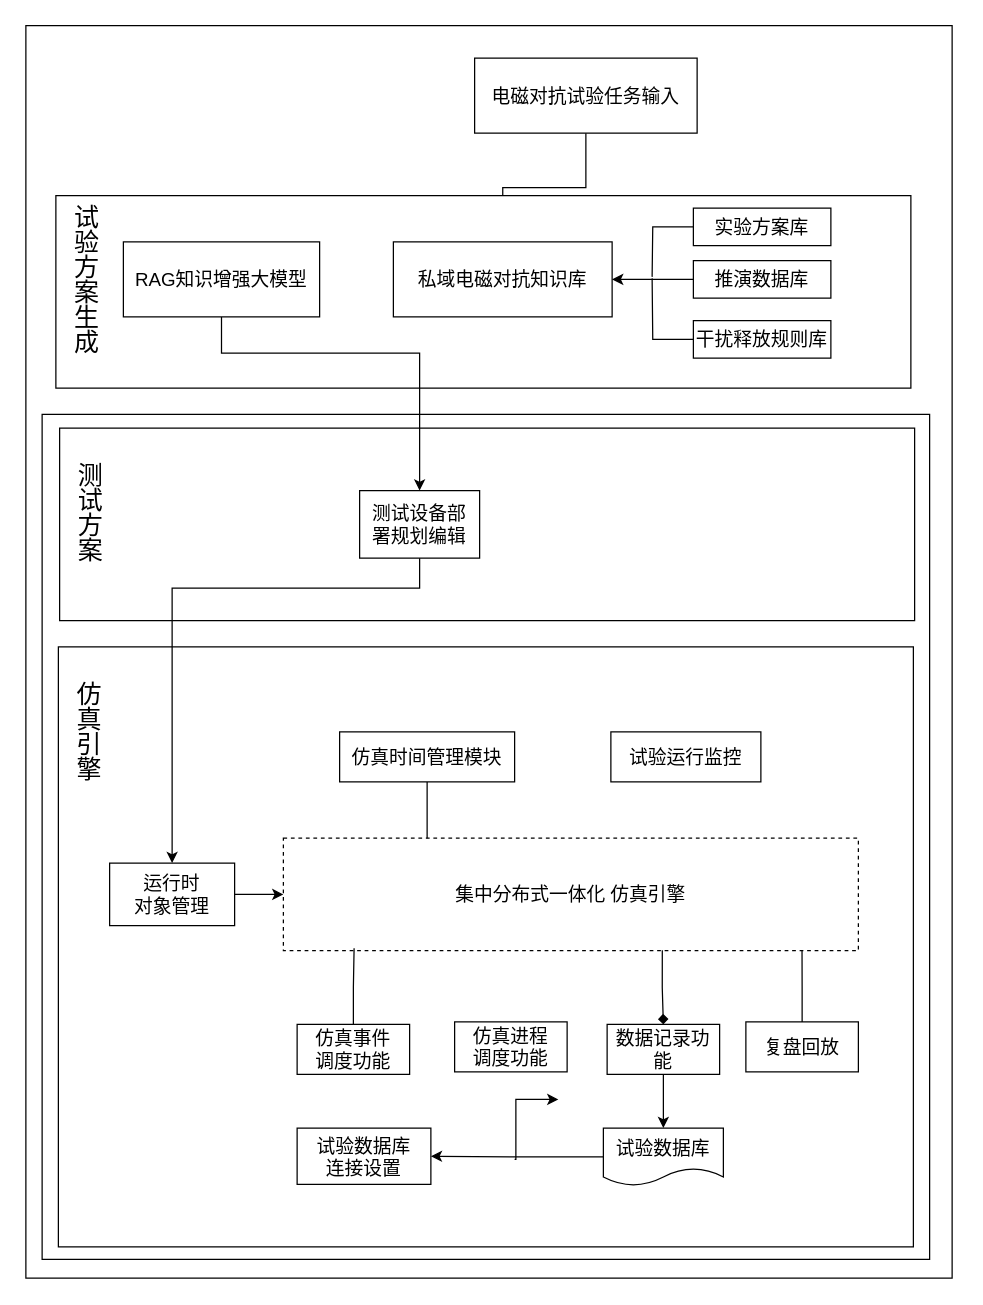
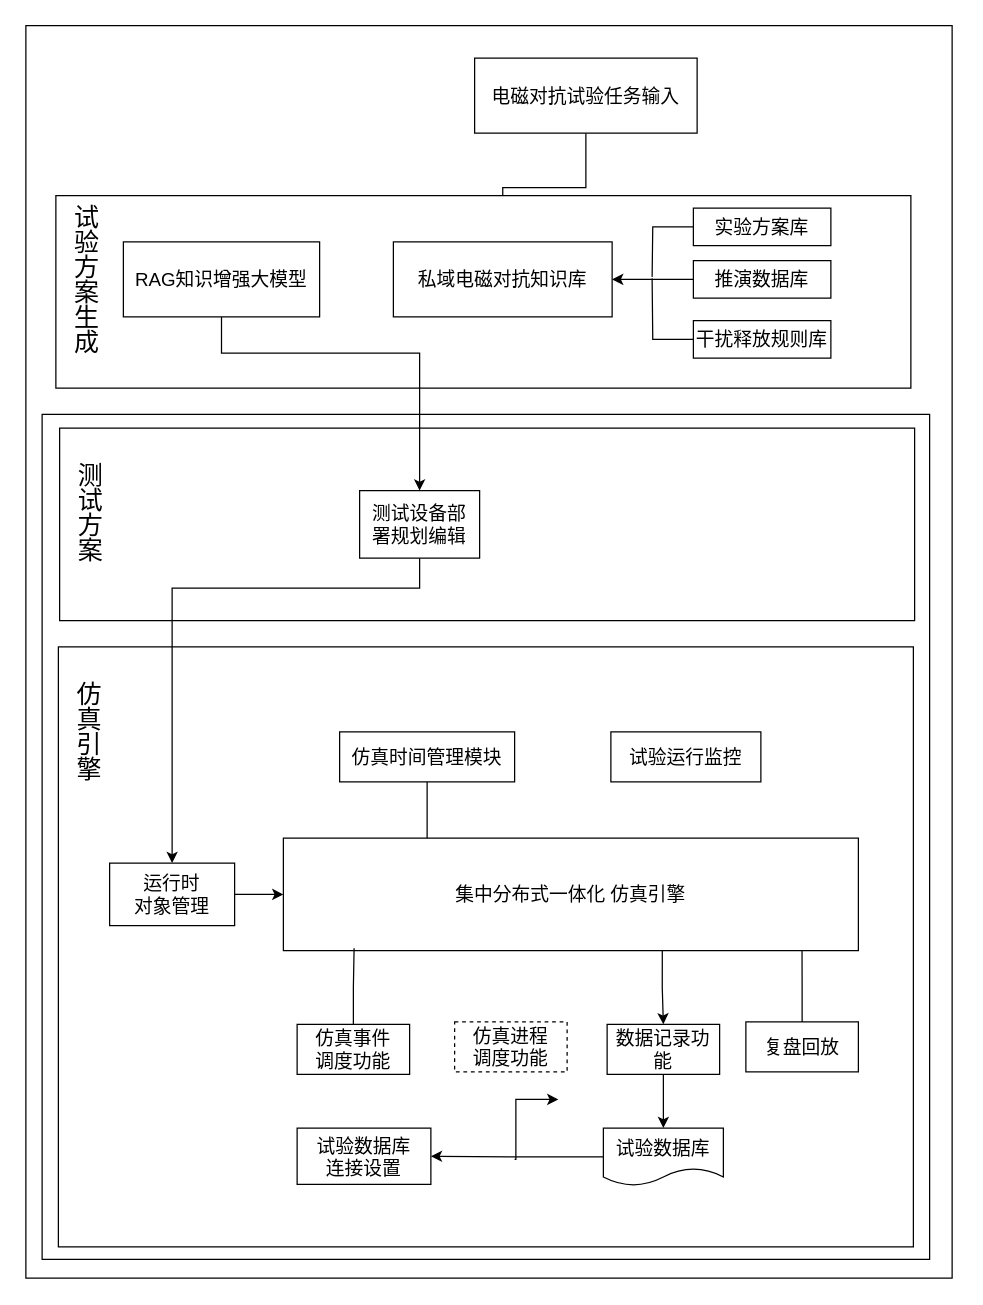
(571, 894) -> (571, 894)
(663, 1013) -> (663, 1014)
(511, 1047) -> (511, 1047)
